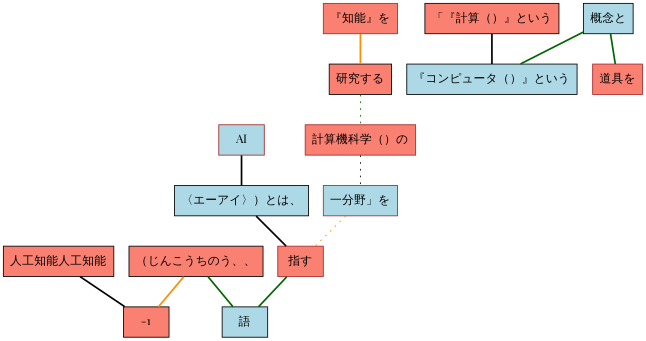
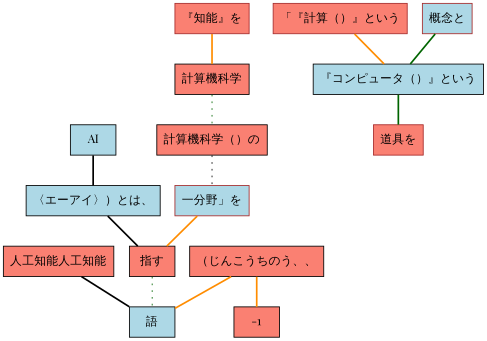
(492, 19) -> (340, 19)
(608, 19) -> (447, 19)
(492, 49) -> (369, 49)
(613, 49) -> (398, 110)
(360, 79) -> (212, 79)
(242, 140) -> (93, 140)
(360, 140) -> (212, 140)
(330, 231) -> (182, 231)
(301, 261) -> (152, 261)
(102, 292) -> (105, 292)
(221, 292) -> (203, 292)
(273, 292) -> (152, 292)
